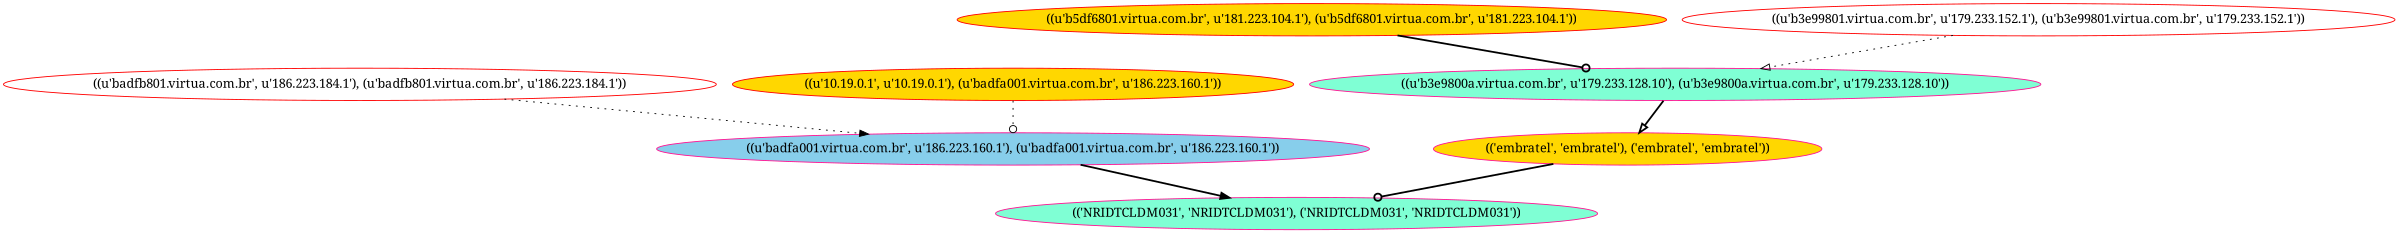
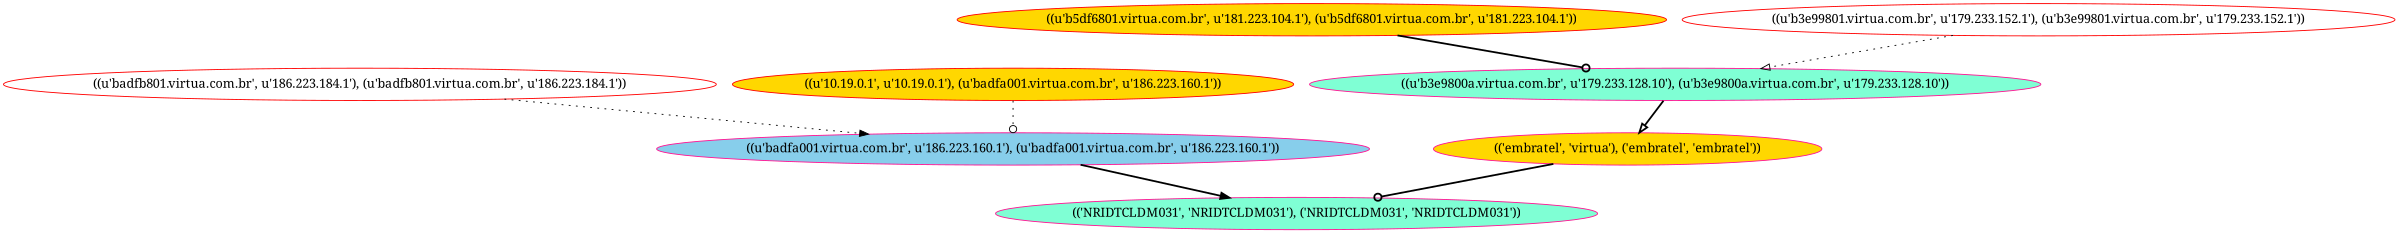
(1628, 149) -> (1628, 149)
